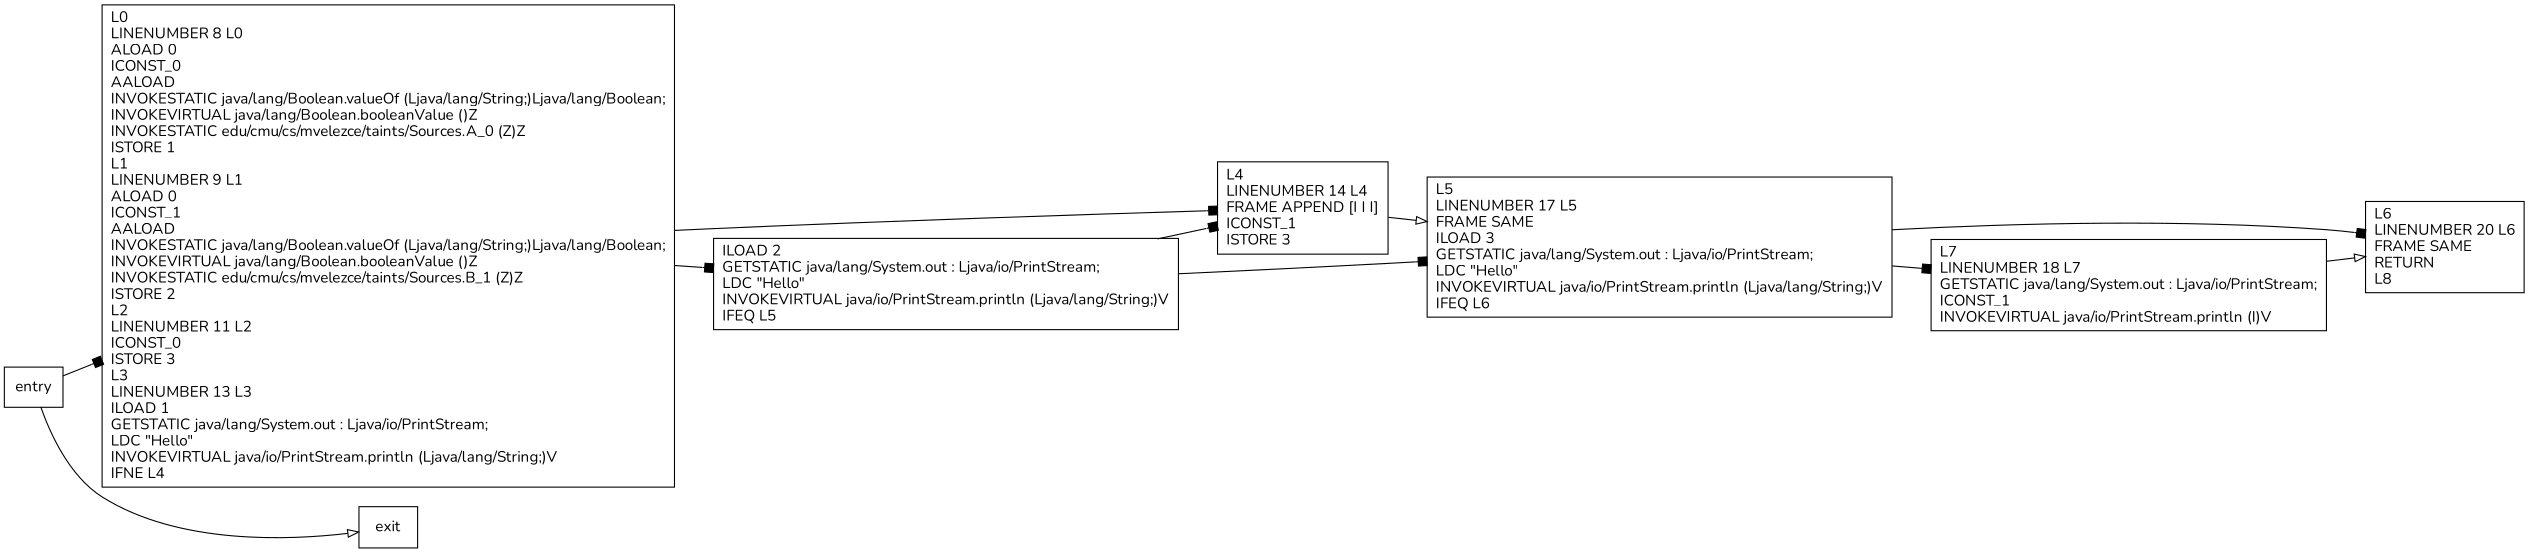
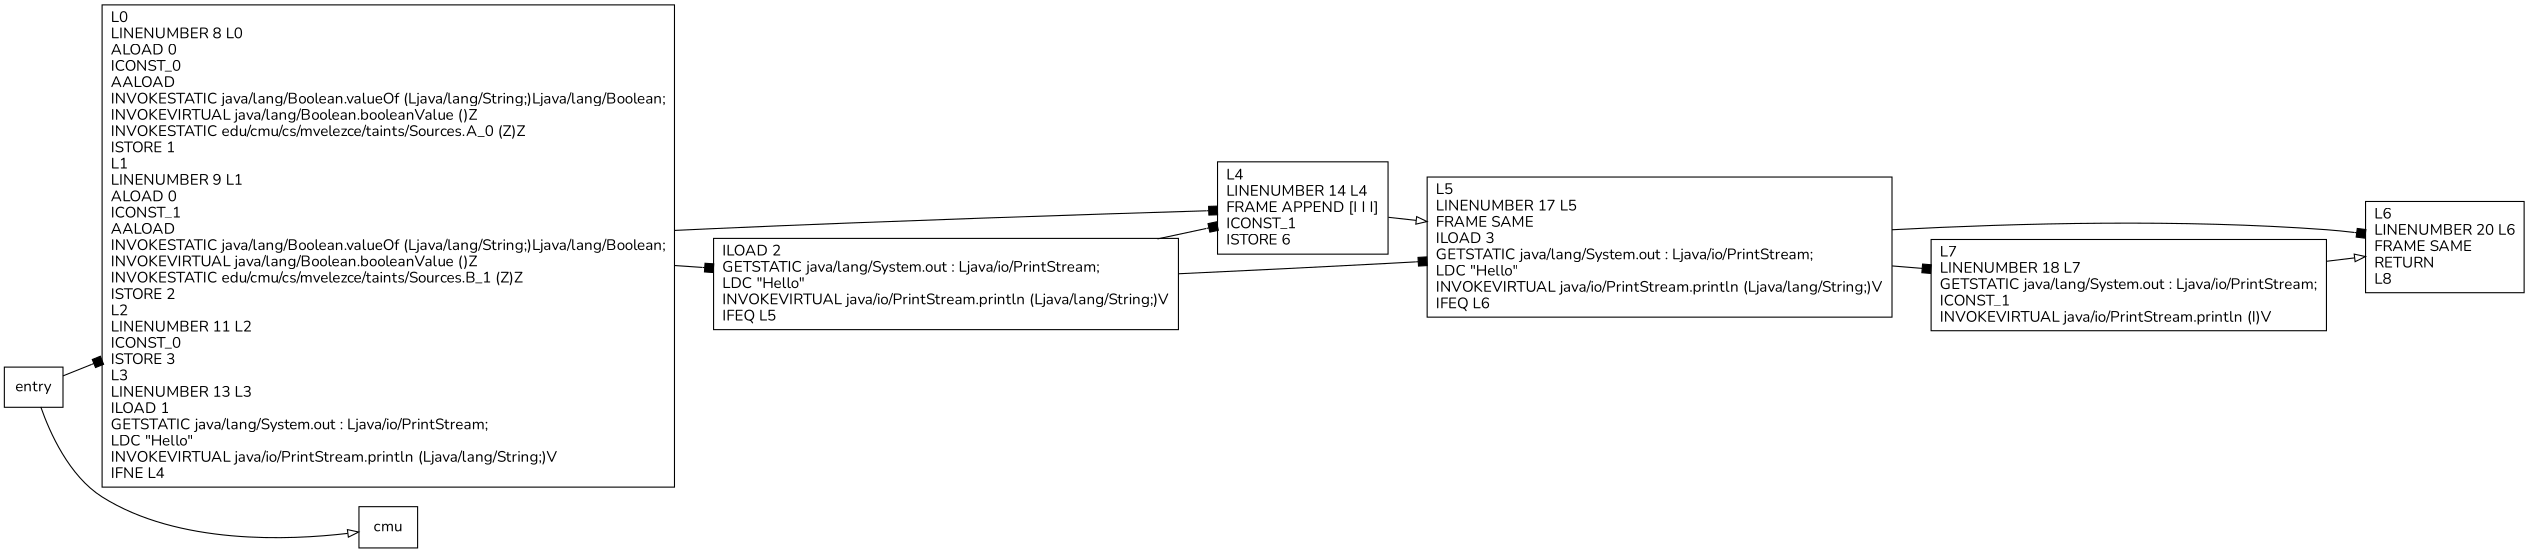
(1303, 208) -> (1303, 208)
(388, 527) -> (388, 527)
